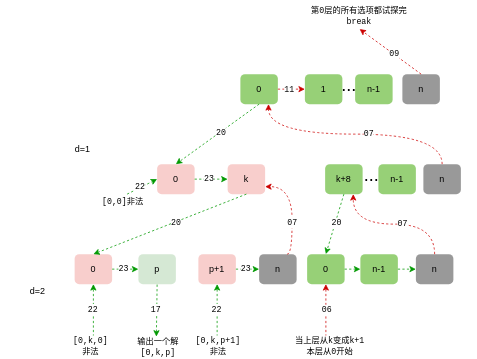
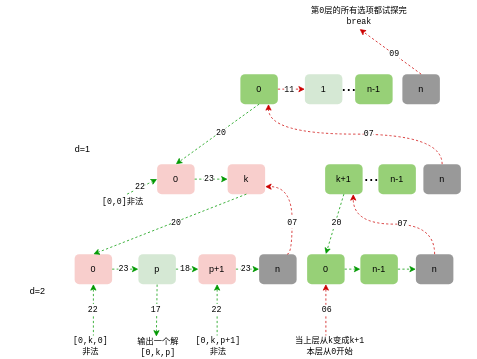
(324, 89) -> (324, 89)
(344, 179) -> (344, 179)
none -> (186, 269)
